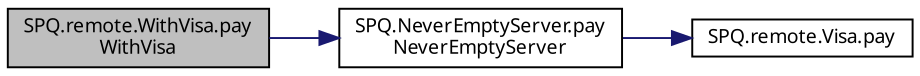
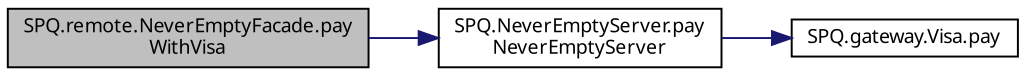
(138, 38) -> (188, 38)
(802, 38) -> (905, 38)
